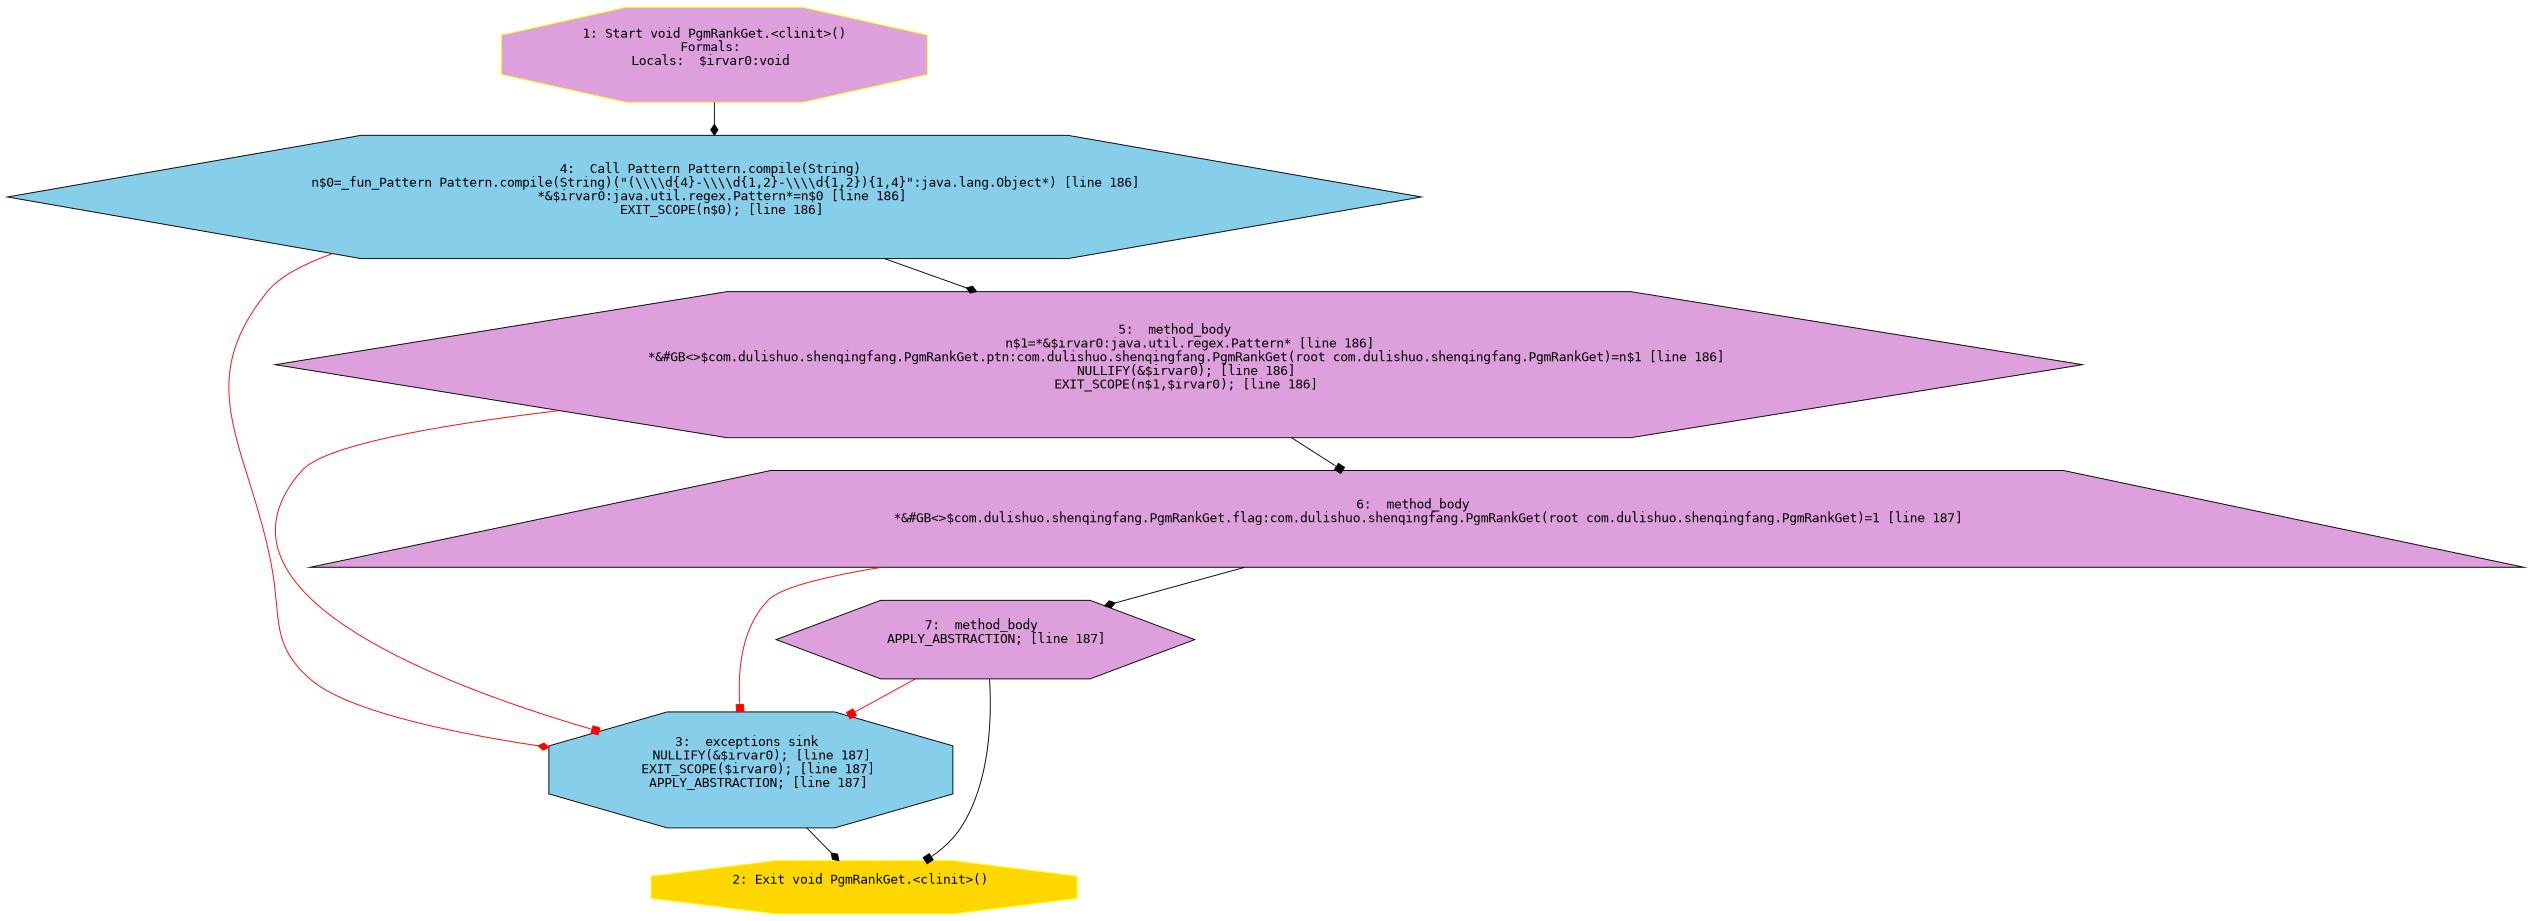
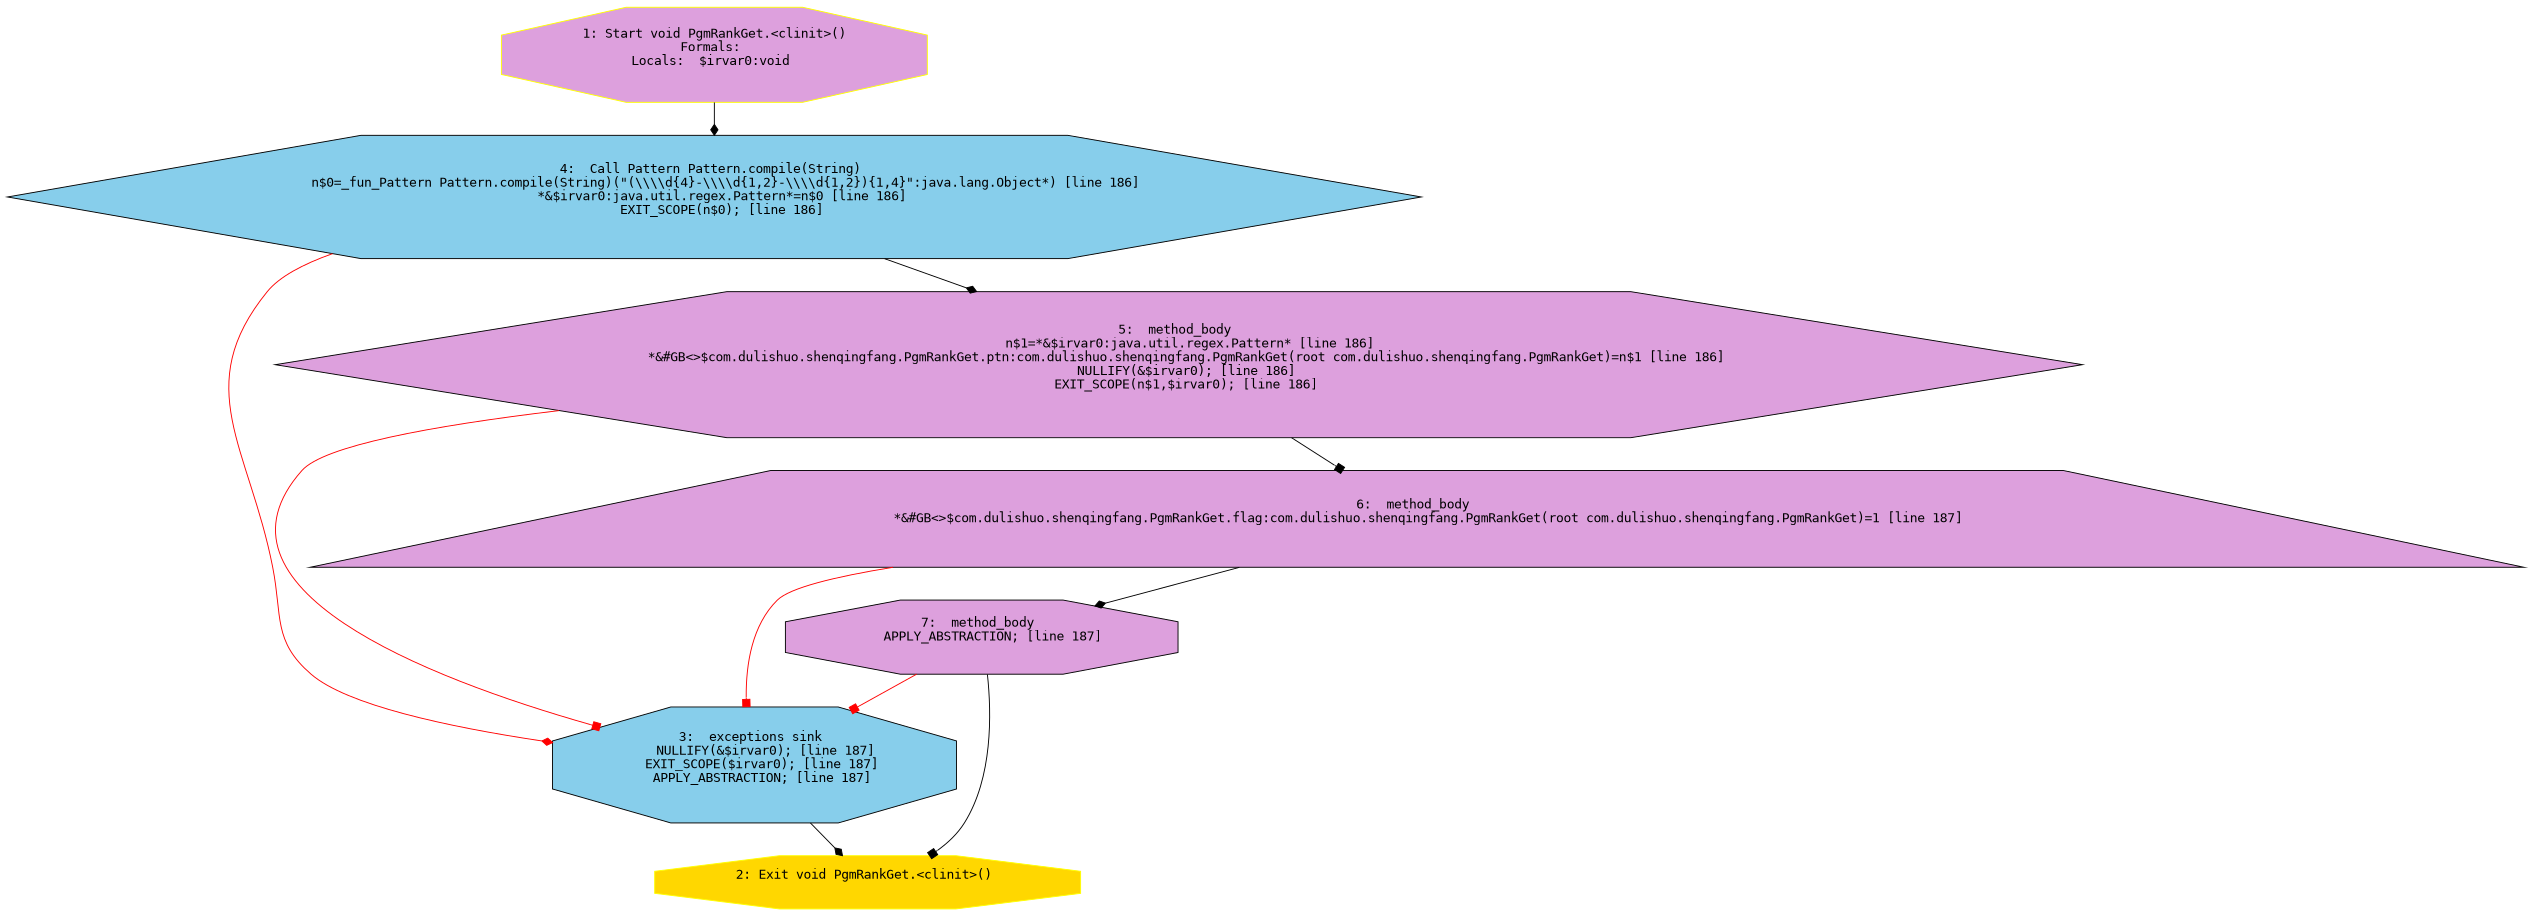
(985, 640) -> (982, 637)
